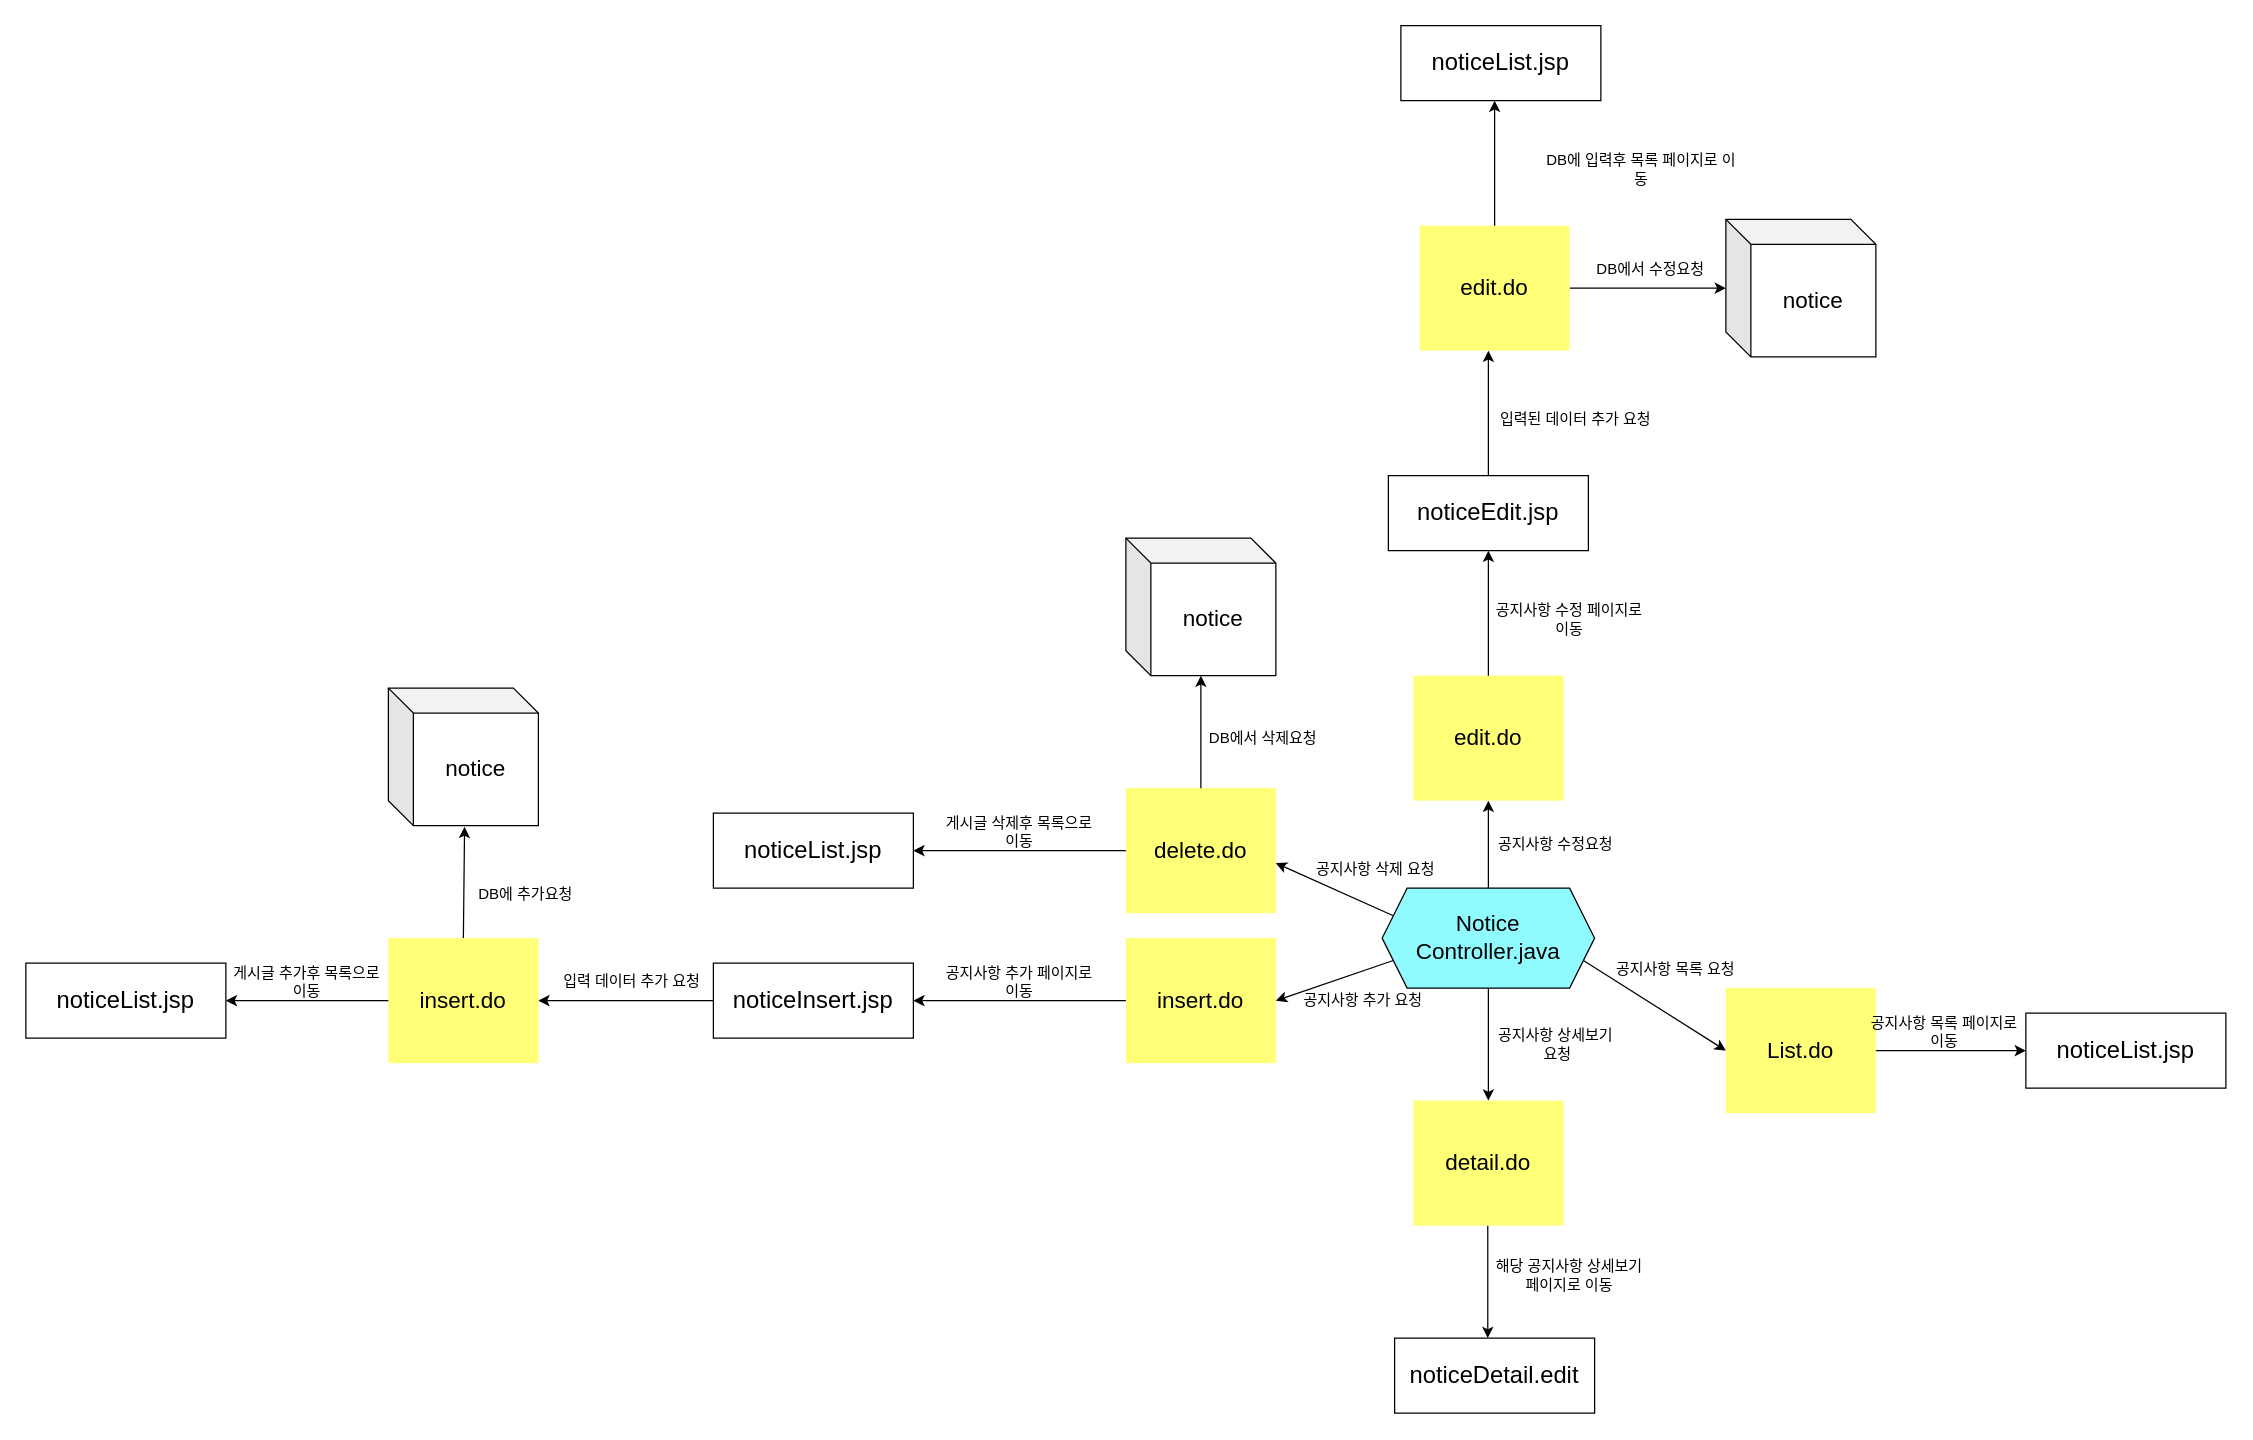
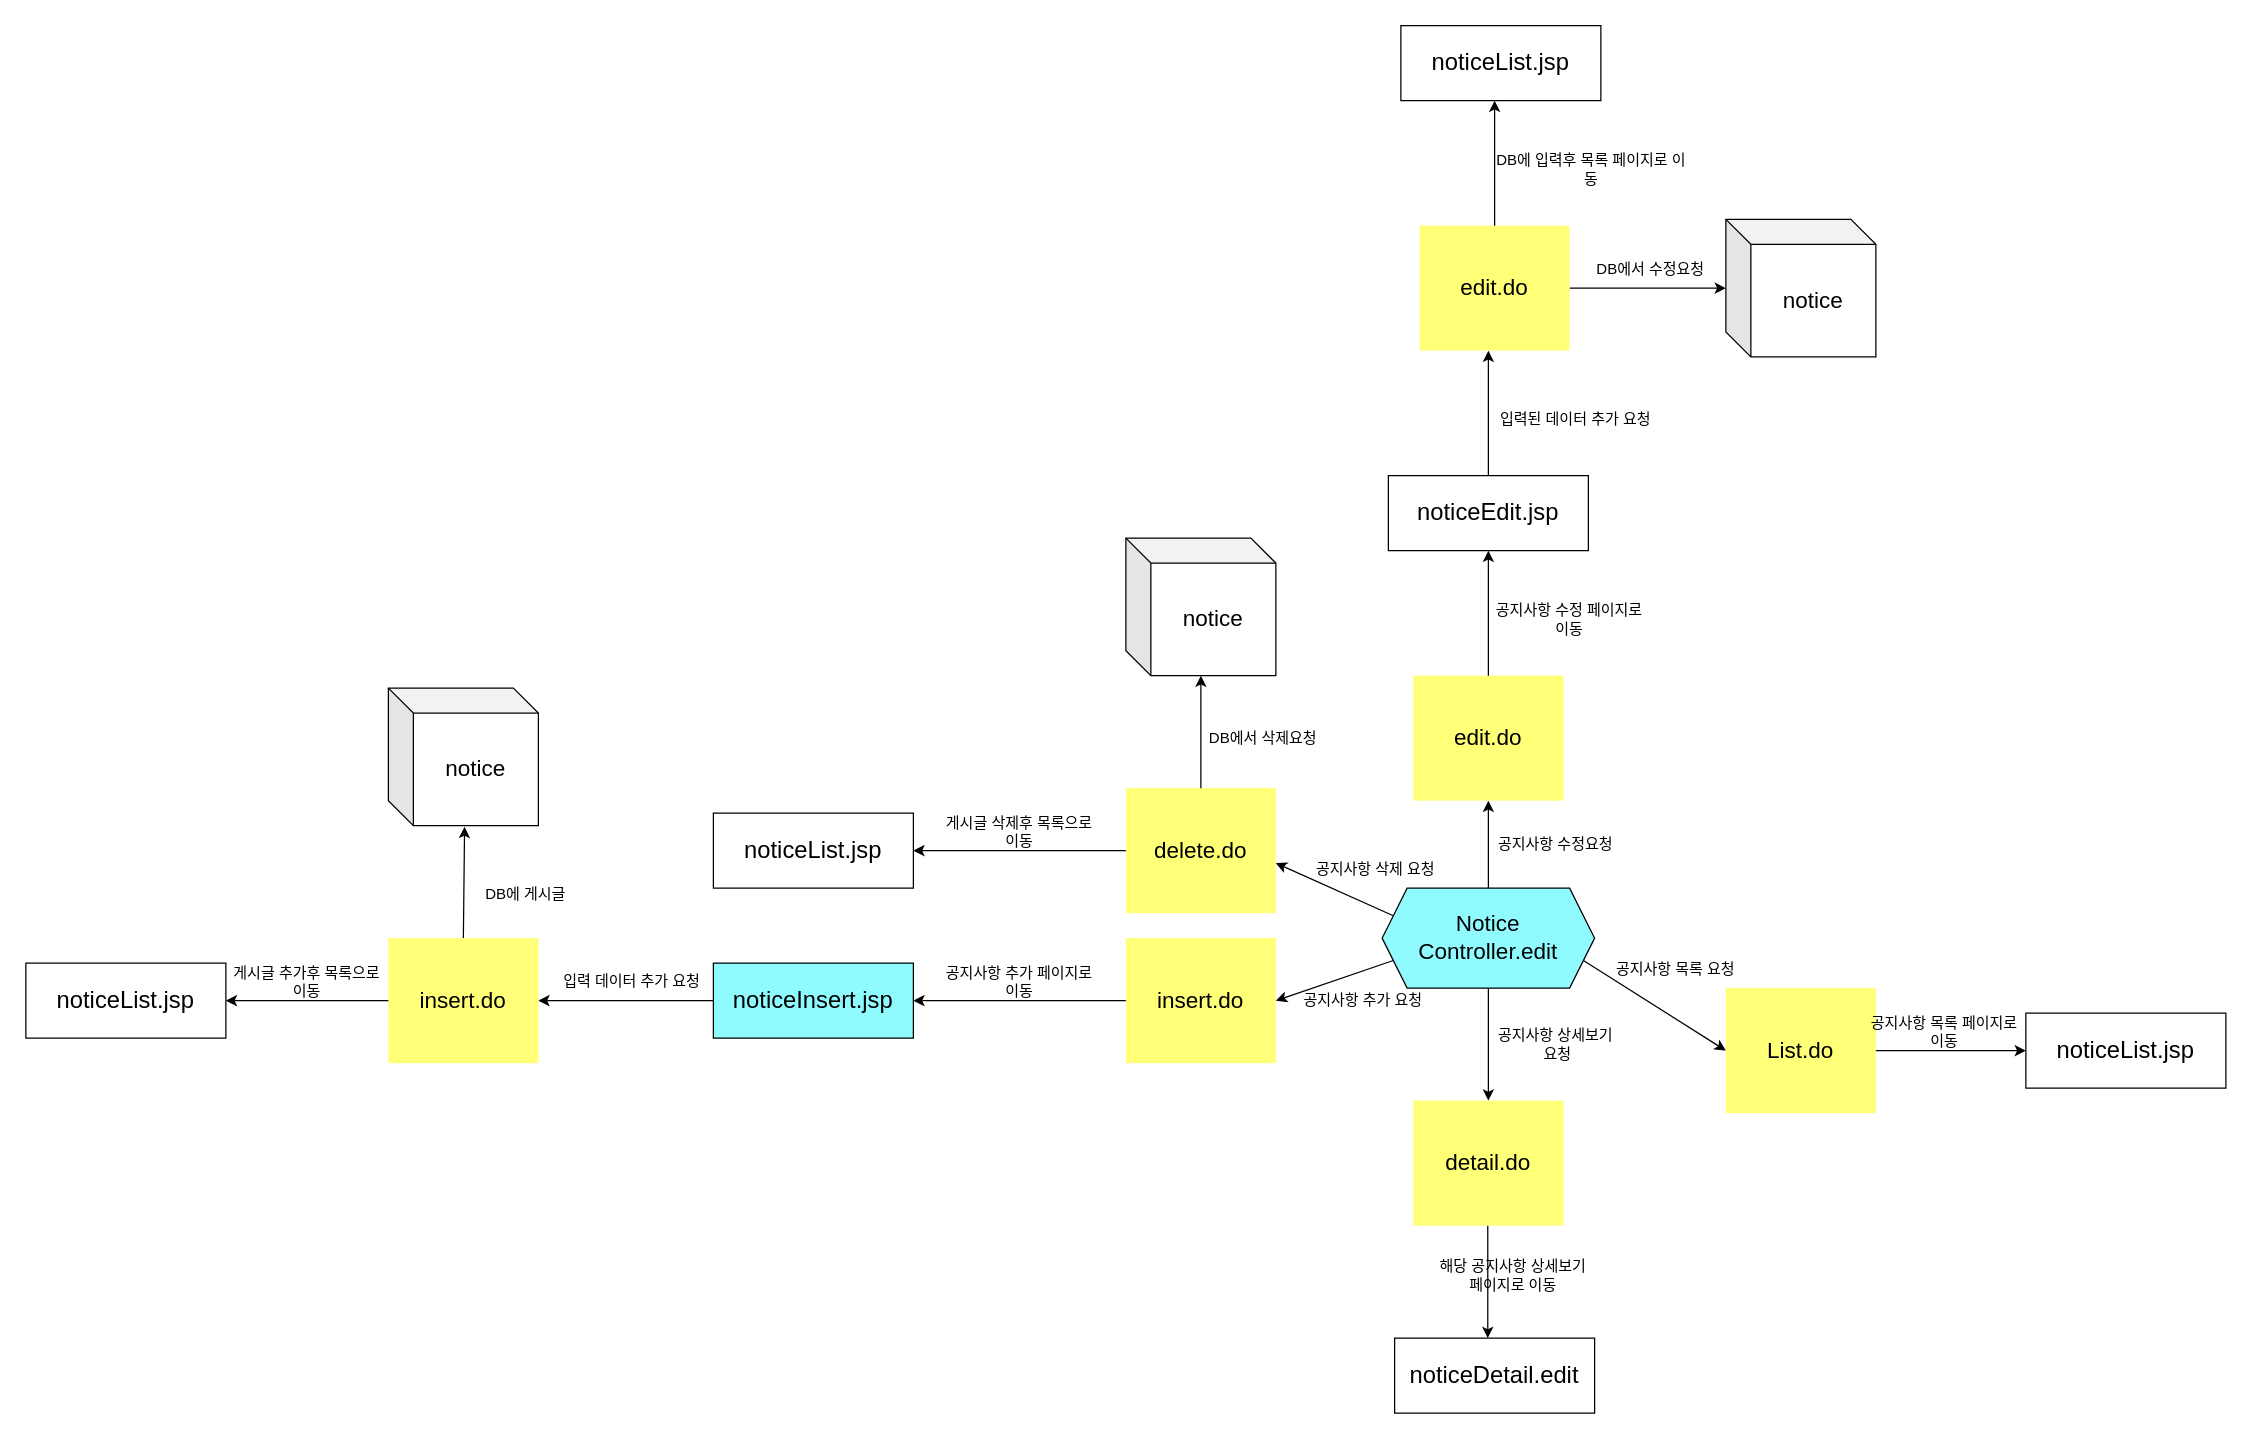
(1641, 169) -> (1591, 169)
(526, 894) -> (526, 894)
(1488, 938) -> (1488, 938)
(813, 1001) -> (813, 1001)
(1569, 1276) -> (1513, 1276)
